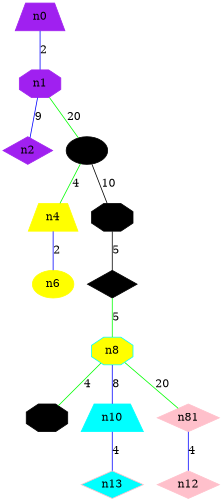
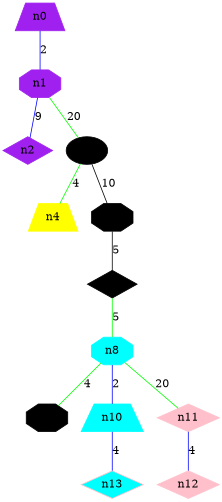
(53, 284) -> none
(112, 351) -> (112, 351)
(116, 384) -> (116, 384)
(188, 418) -> (188, 418)
